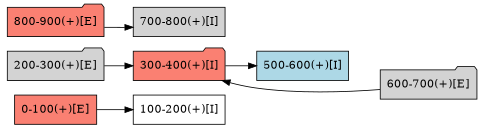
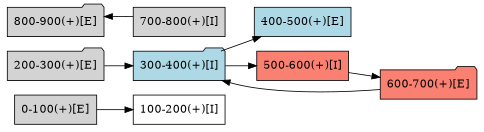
(56, 22) -> (56, 22)
none -> (303, 22)
(115, 27) -> (123, 16)
(179, 66) -> (179, 66)
(303, 66) -> (303, 66)
none -> (360, 74)
(429, 84) -> (429, 84)
(56, 110) -> (56, 110)
